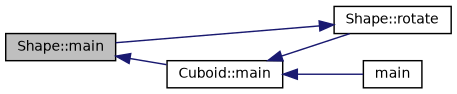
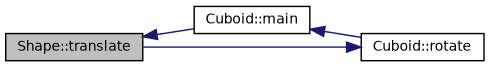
(393, 20) -> (423, 47)
(61, 47) -> (74, 47)
(393, 74) -> none
